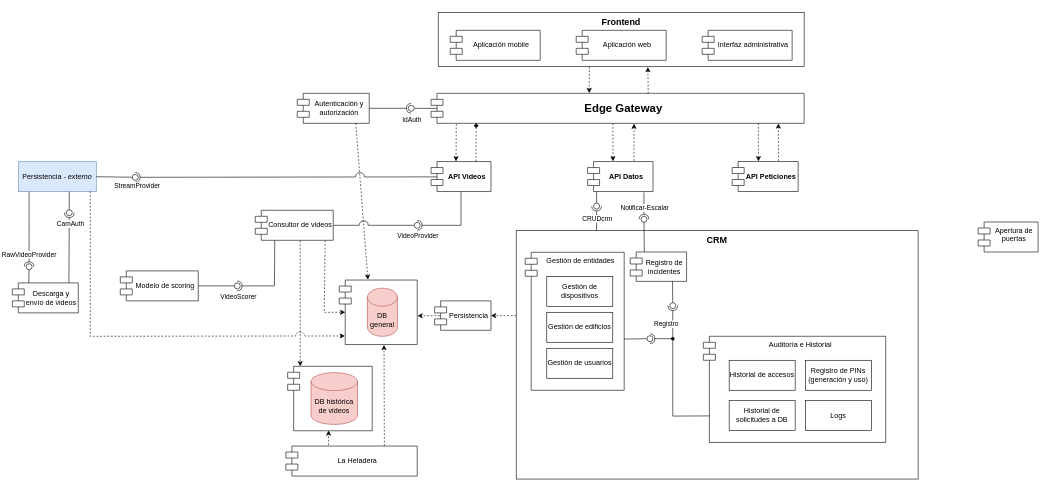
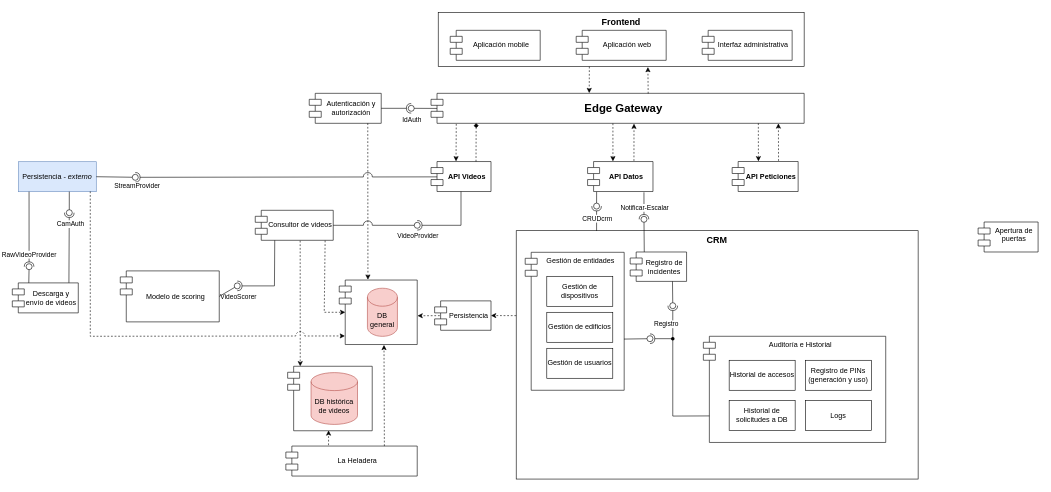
(333, 108) -> (345, 108)
(159, 286) -> (170, 296)
